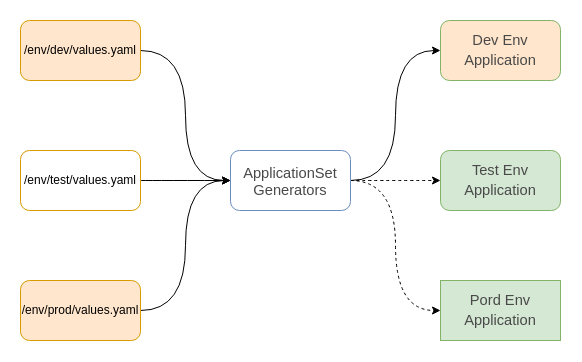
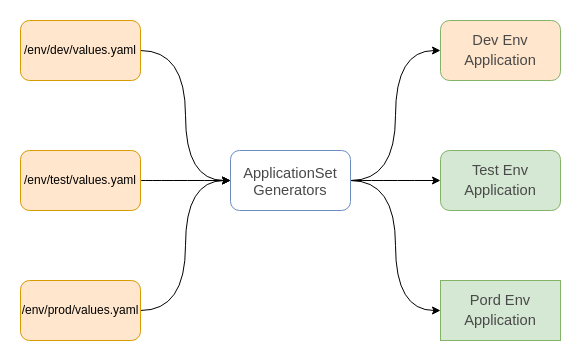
(81, 181) -> (81, 181)
(398, 181) -> (398, 181)
(396, 247) -> (396, 247)
